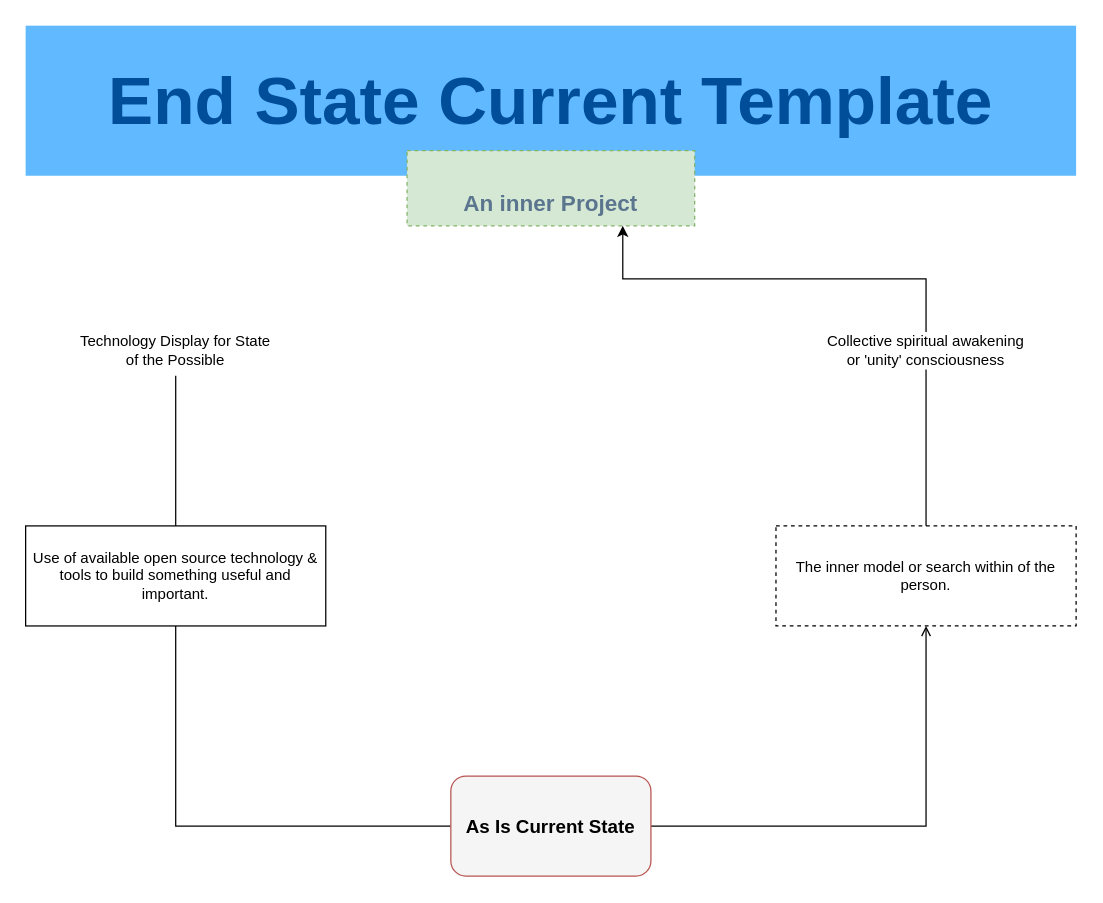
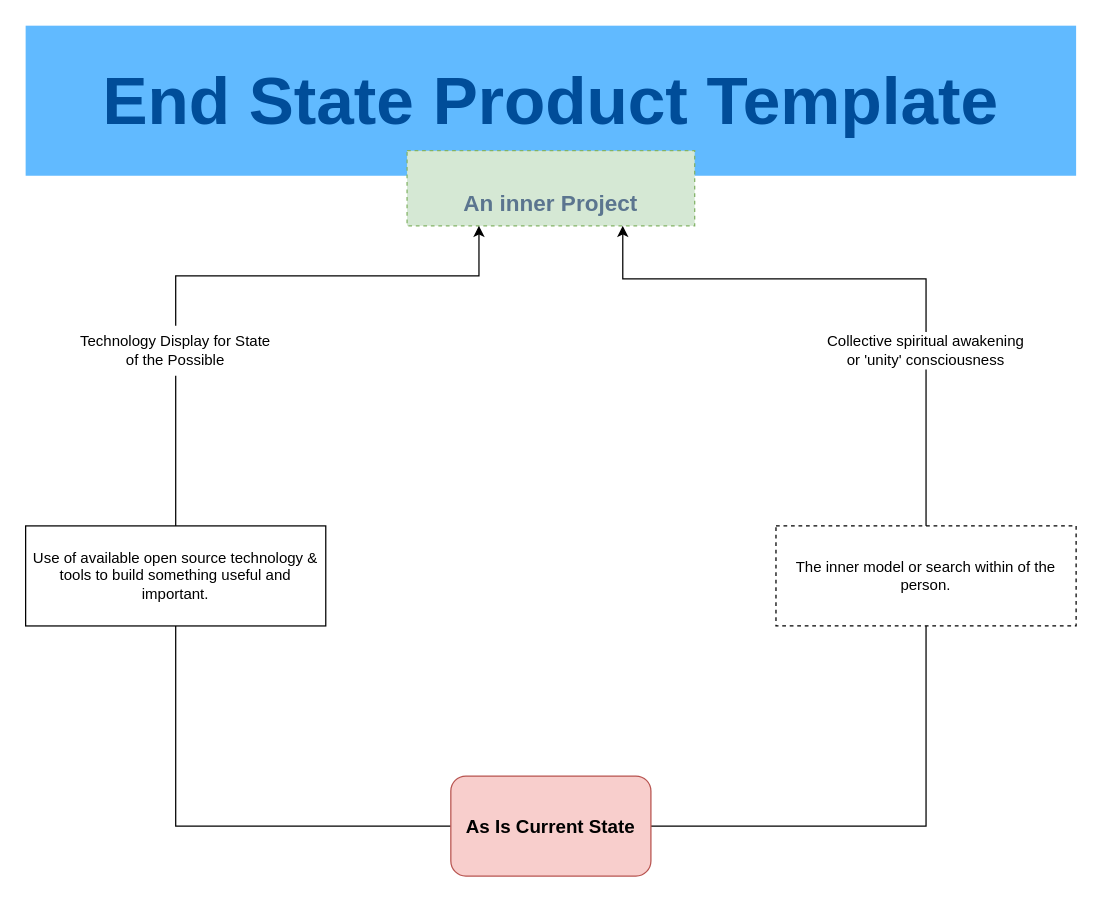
(551, 101) -> (551, 101)
none -> (323, 276)
(926, 632) -> (926, 631)
(551, 826) -> (551, 826)
